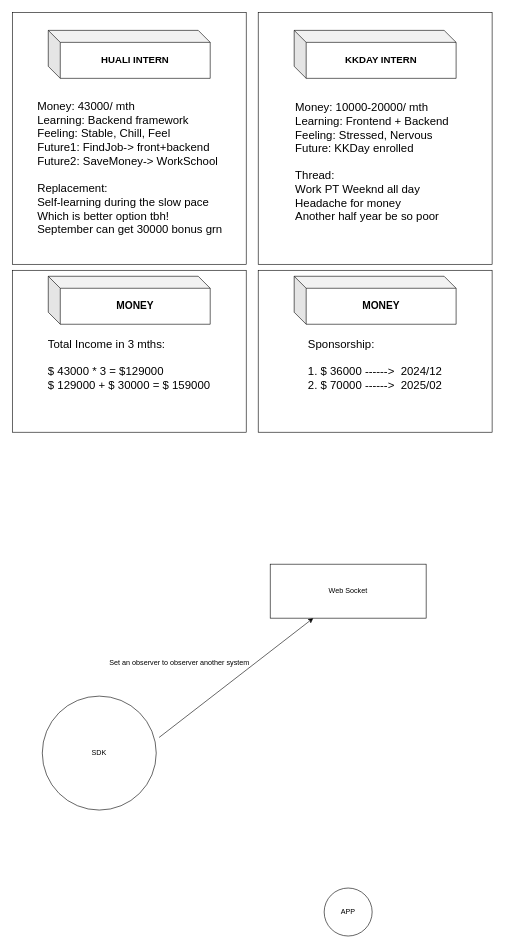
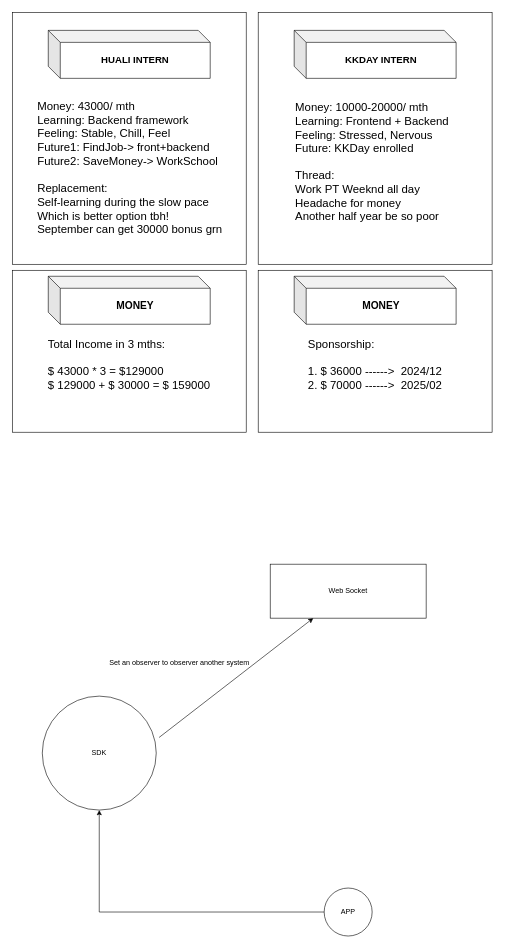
none -> (99, 912)
